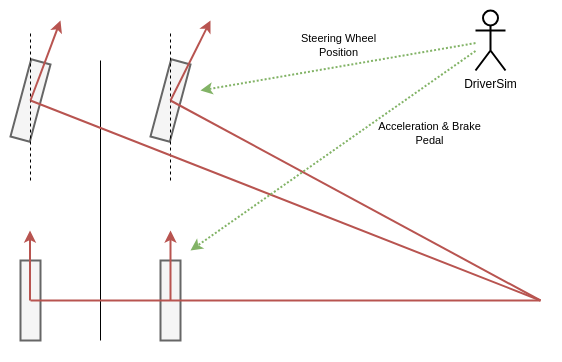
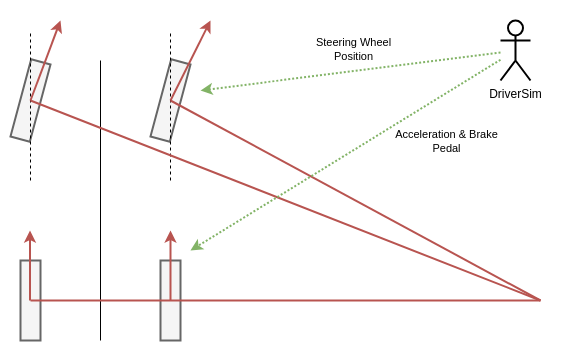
(491, 41) -> (516, 51)
